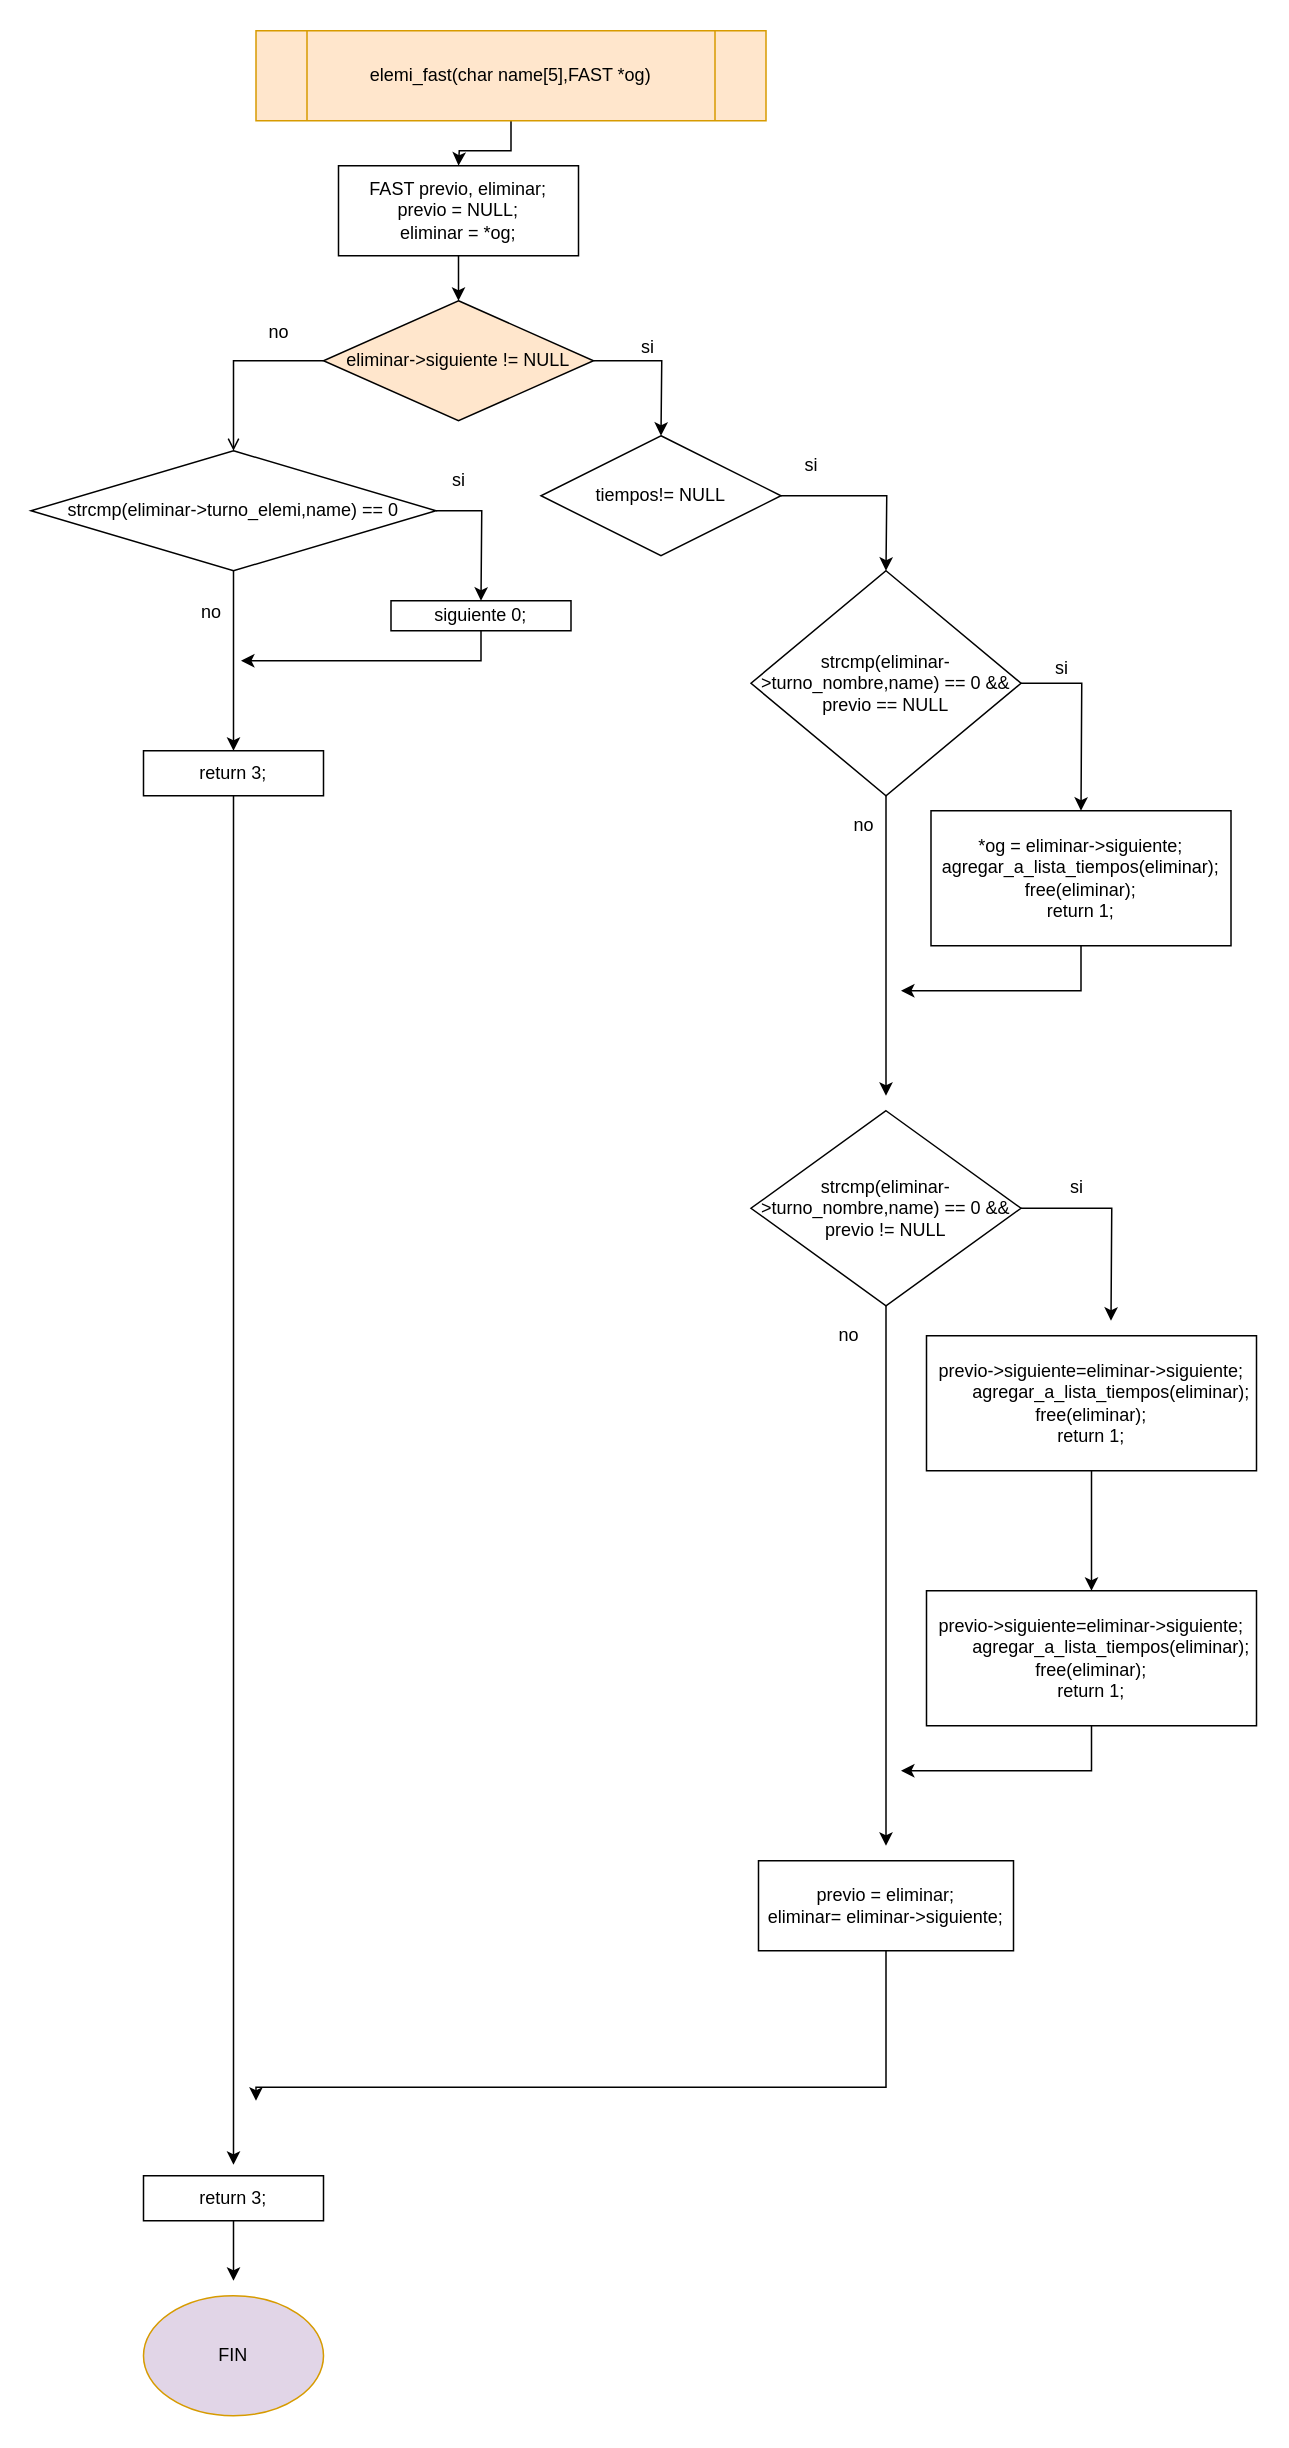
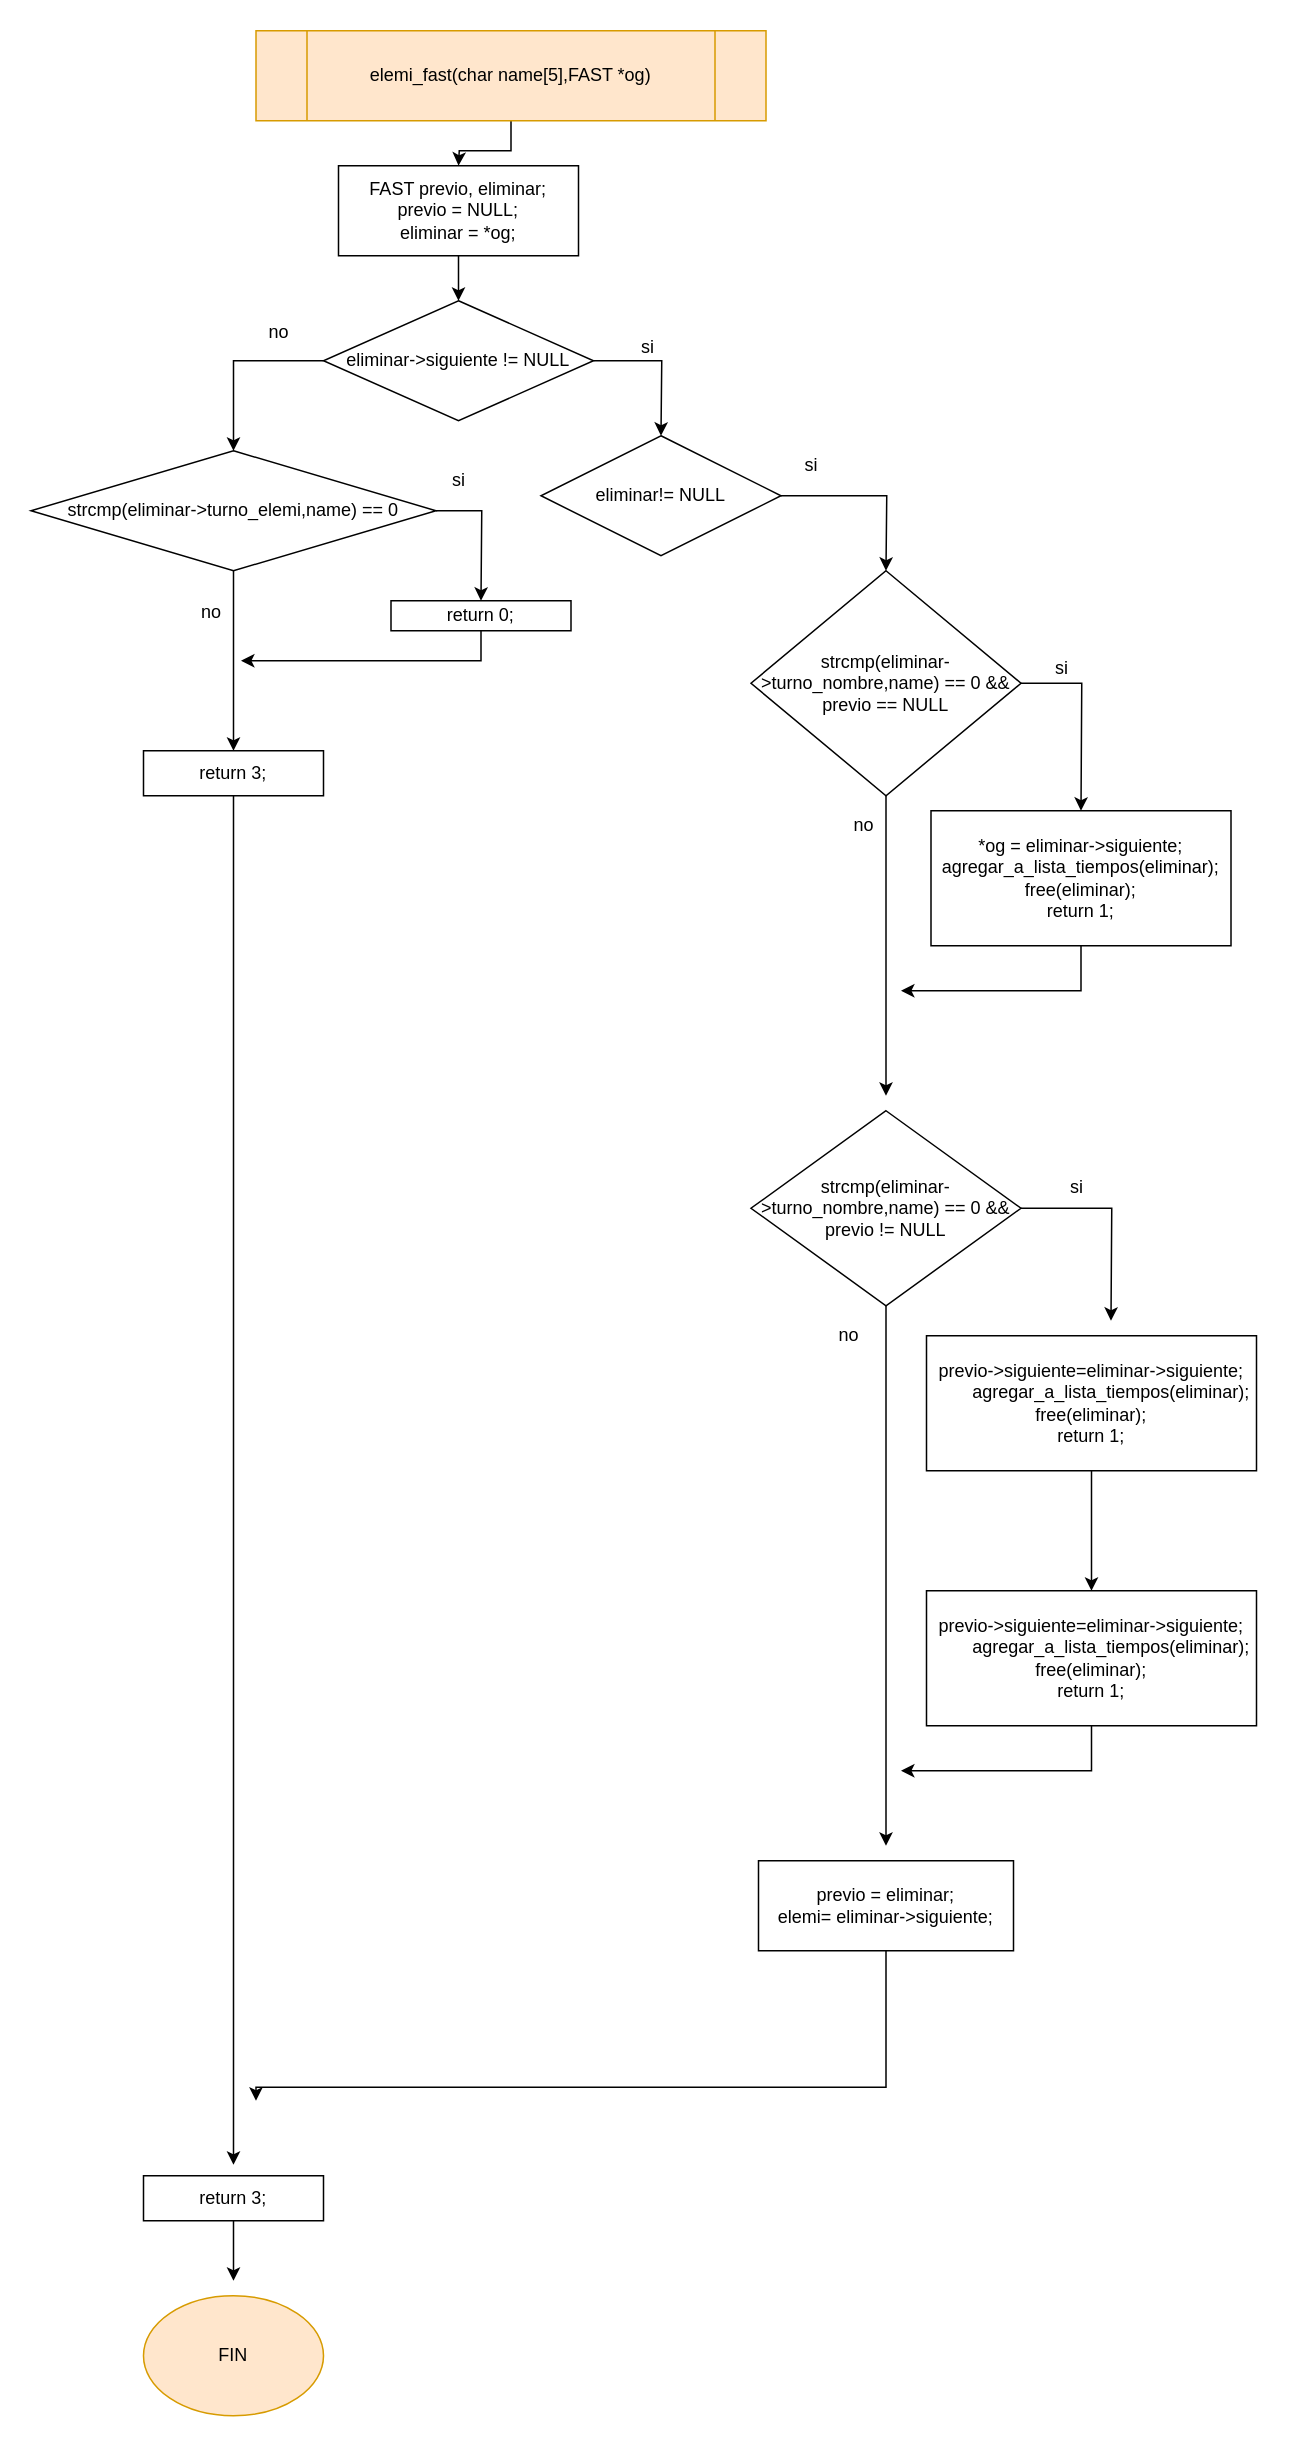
(458, 361) -> (458, 361)
(233, 441) -> (233, 439)
(661, 496) -> (661, 496)
(481, 616) -> (481, 616)
(886, 1906) -> (886, 1906)
(233, 2356) -> (233, 2356)
